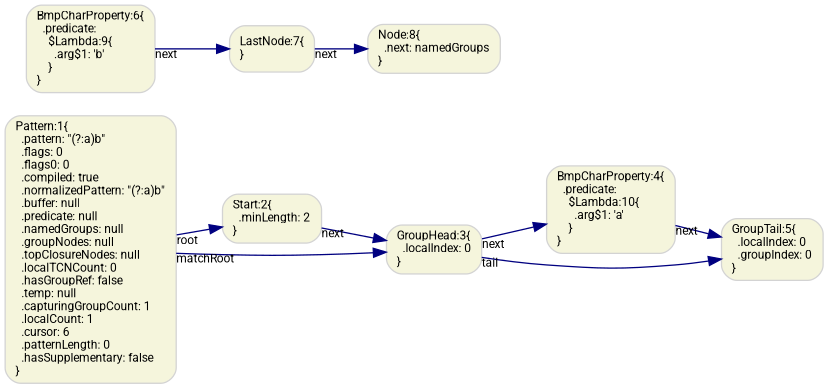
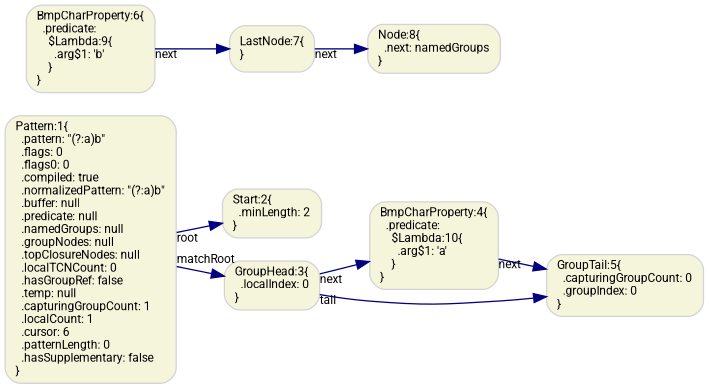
(348, 233) -> none
(772, 250) -> (625, 286)
